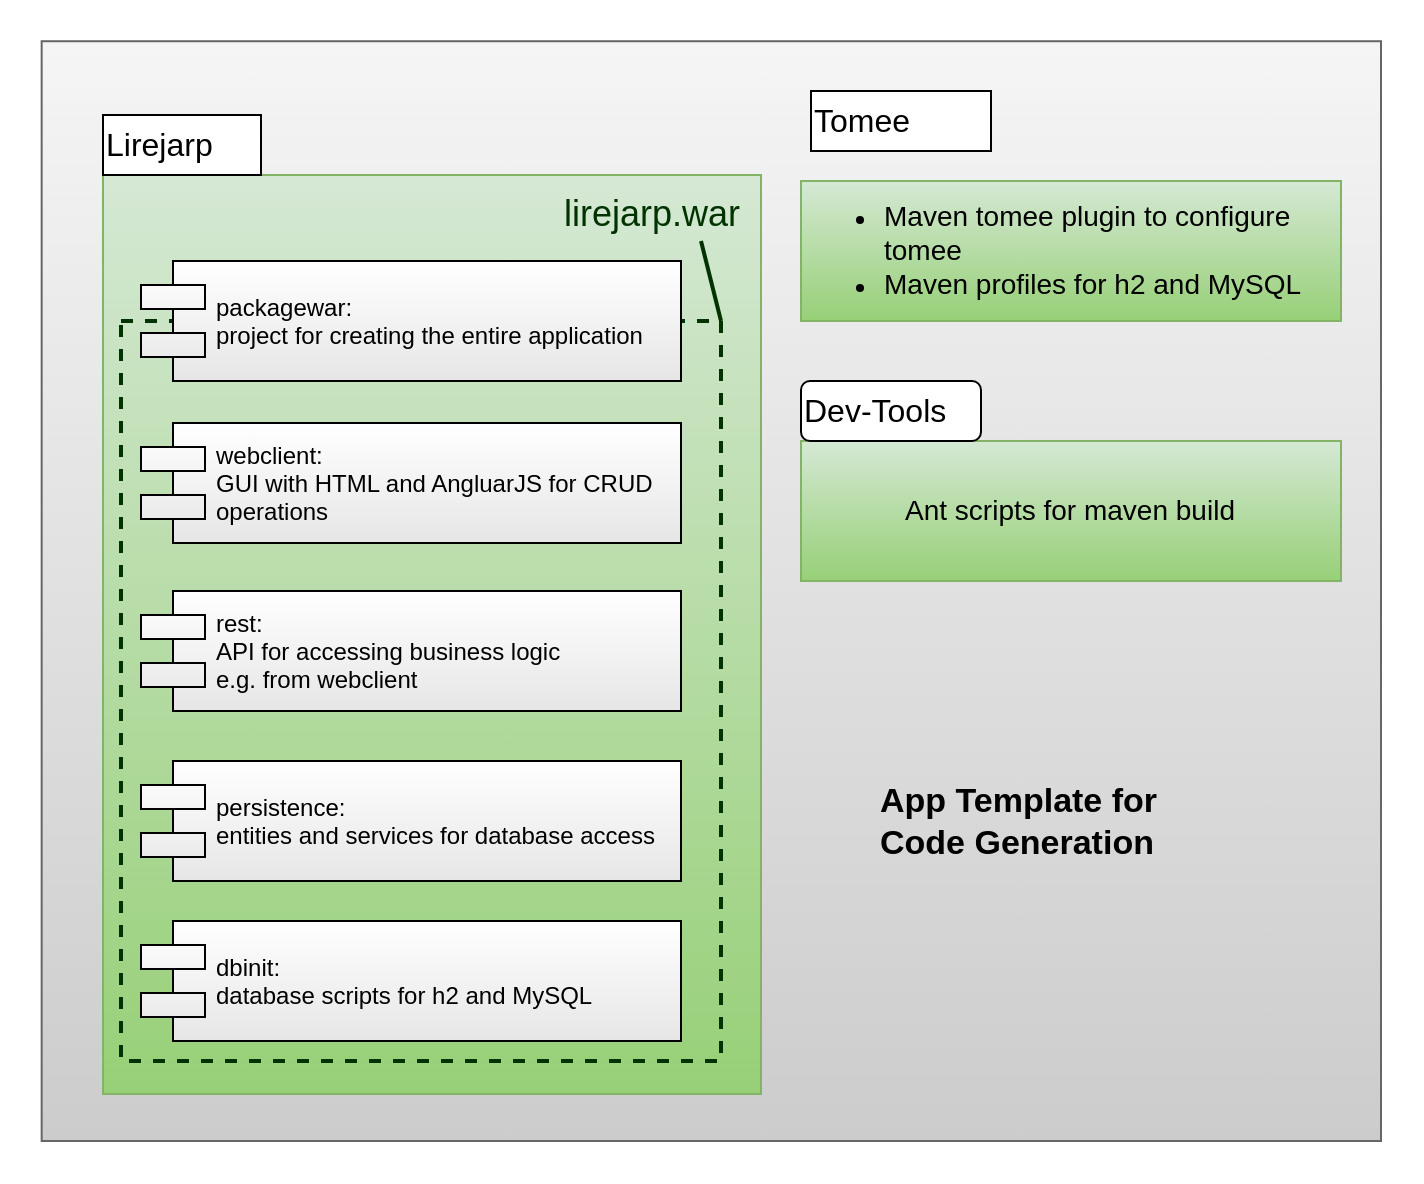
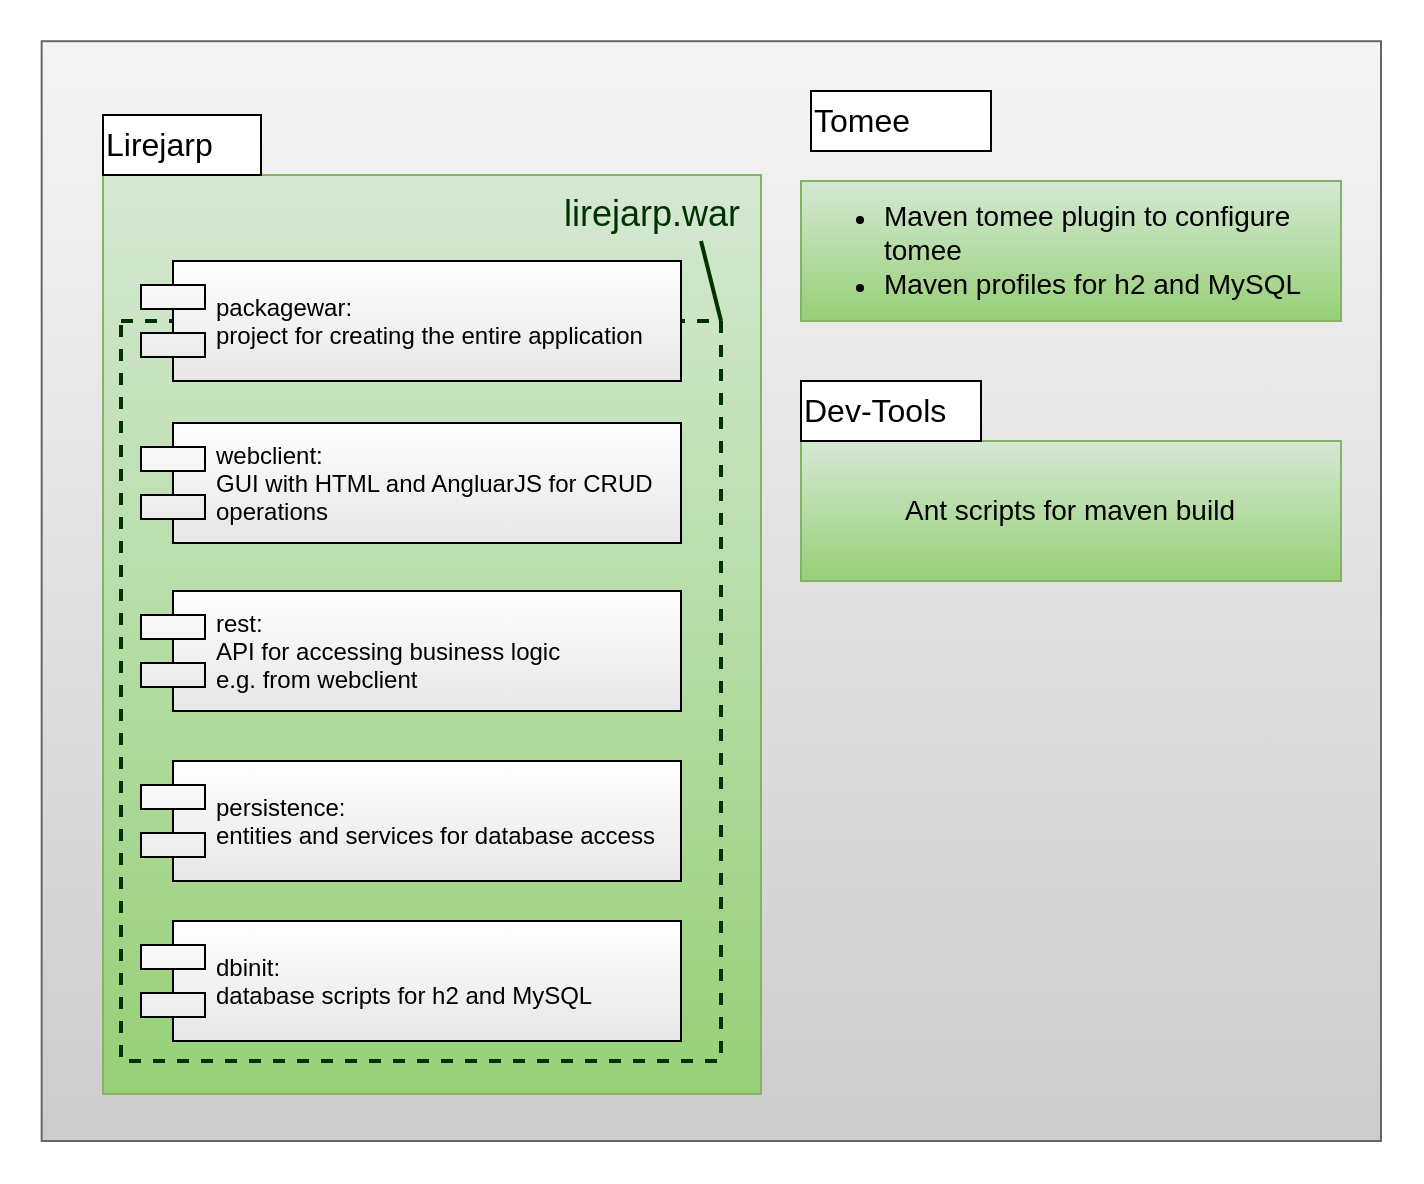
(891, 411) -> (891, 411)
(1061, 901) -> none
